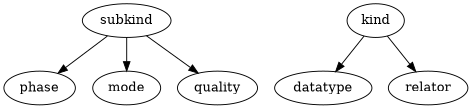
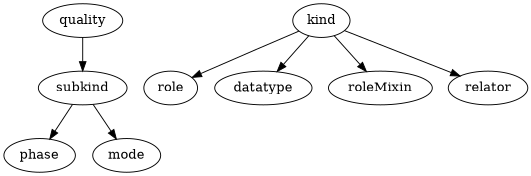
(168, 52) -> (83, 50)
none -> (171, 88)
none -> (380, 88)
